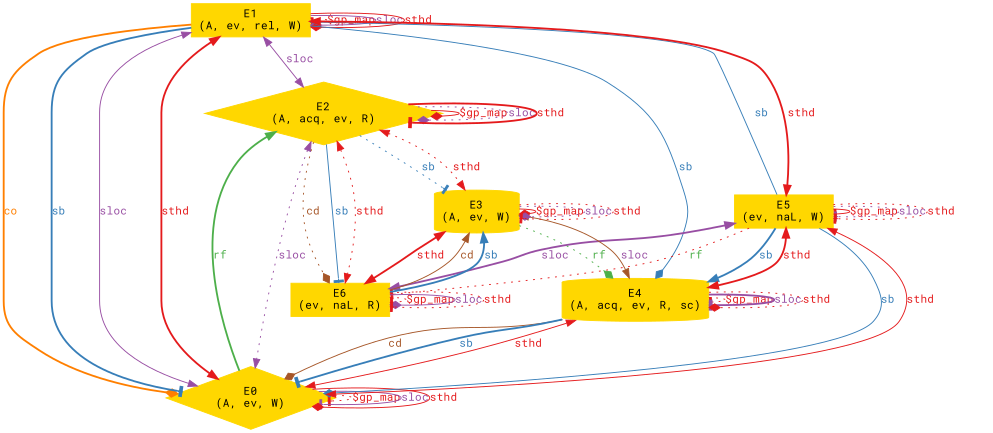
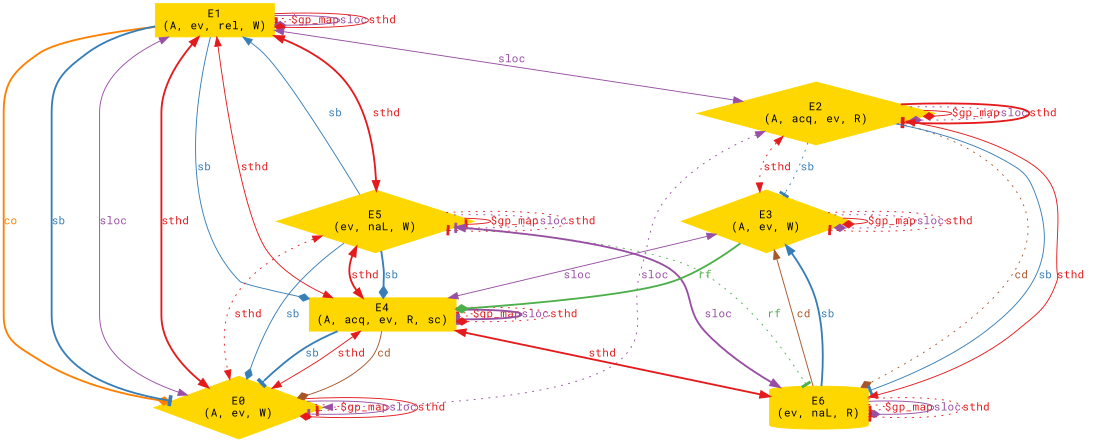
none -> (243, 186)
(355, 211) -> (1057, 266)
(477, 212) -> (766, 221)
(784, 212) -> (375, 221)
(583, 233) -> (582, 266)
(555, 240) -> (609, 294)
(213, 246) -> none
(405, 258) -> (605, 362)
(751, 258) -> (384, 269)
(575, 275) -> (655, 255)
(340, 300) -> (819, 408)
(635, 300) -> (383, 314)
(684, 371) -> (239, 291)
